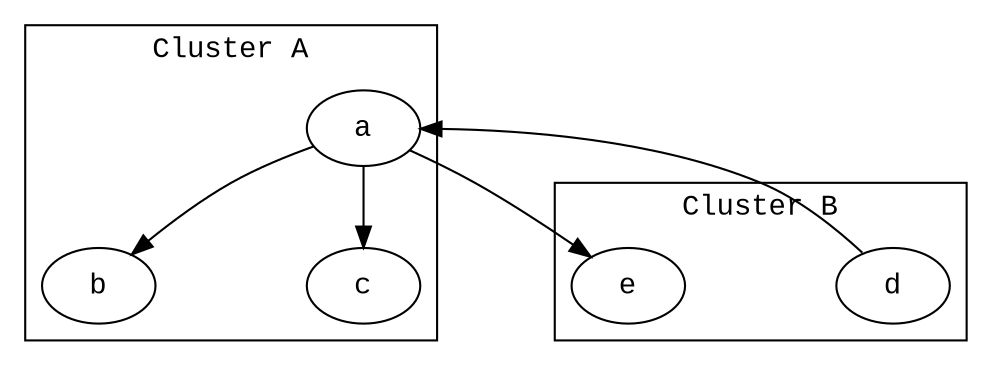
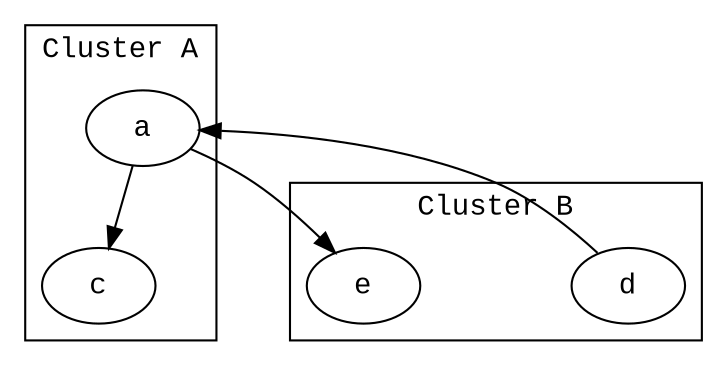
(99, 286) -> none
